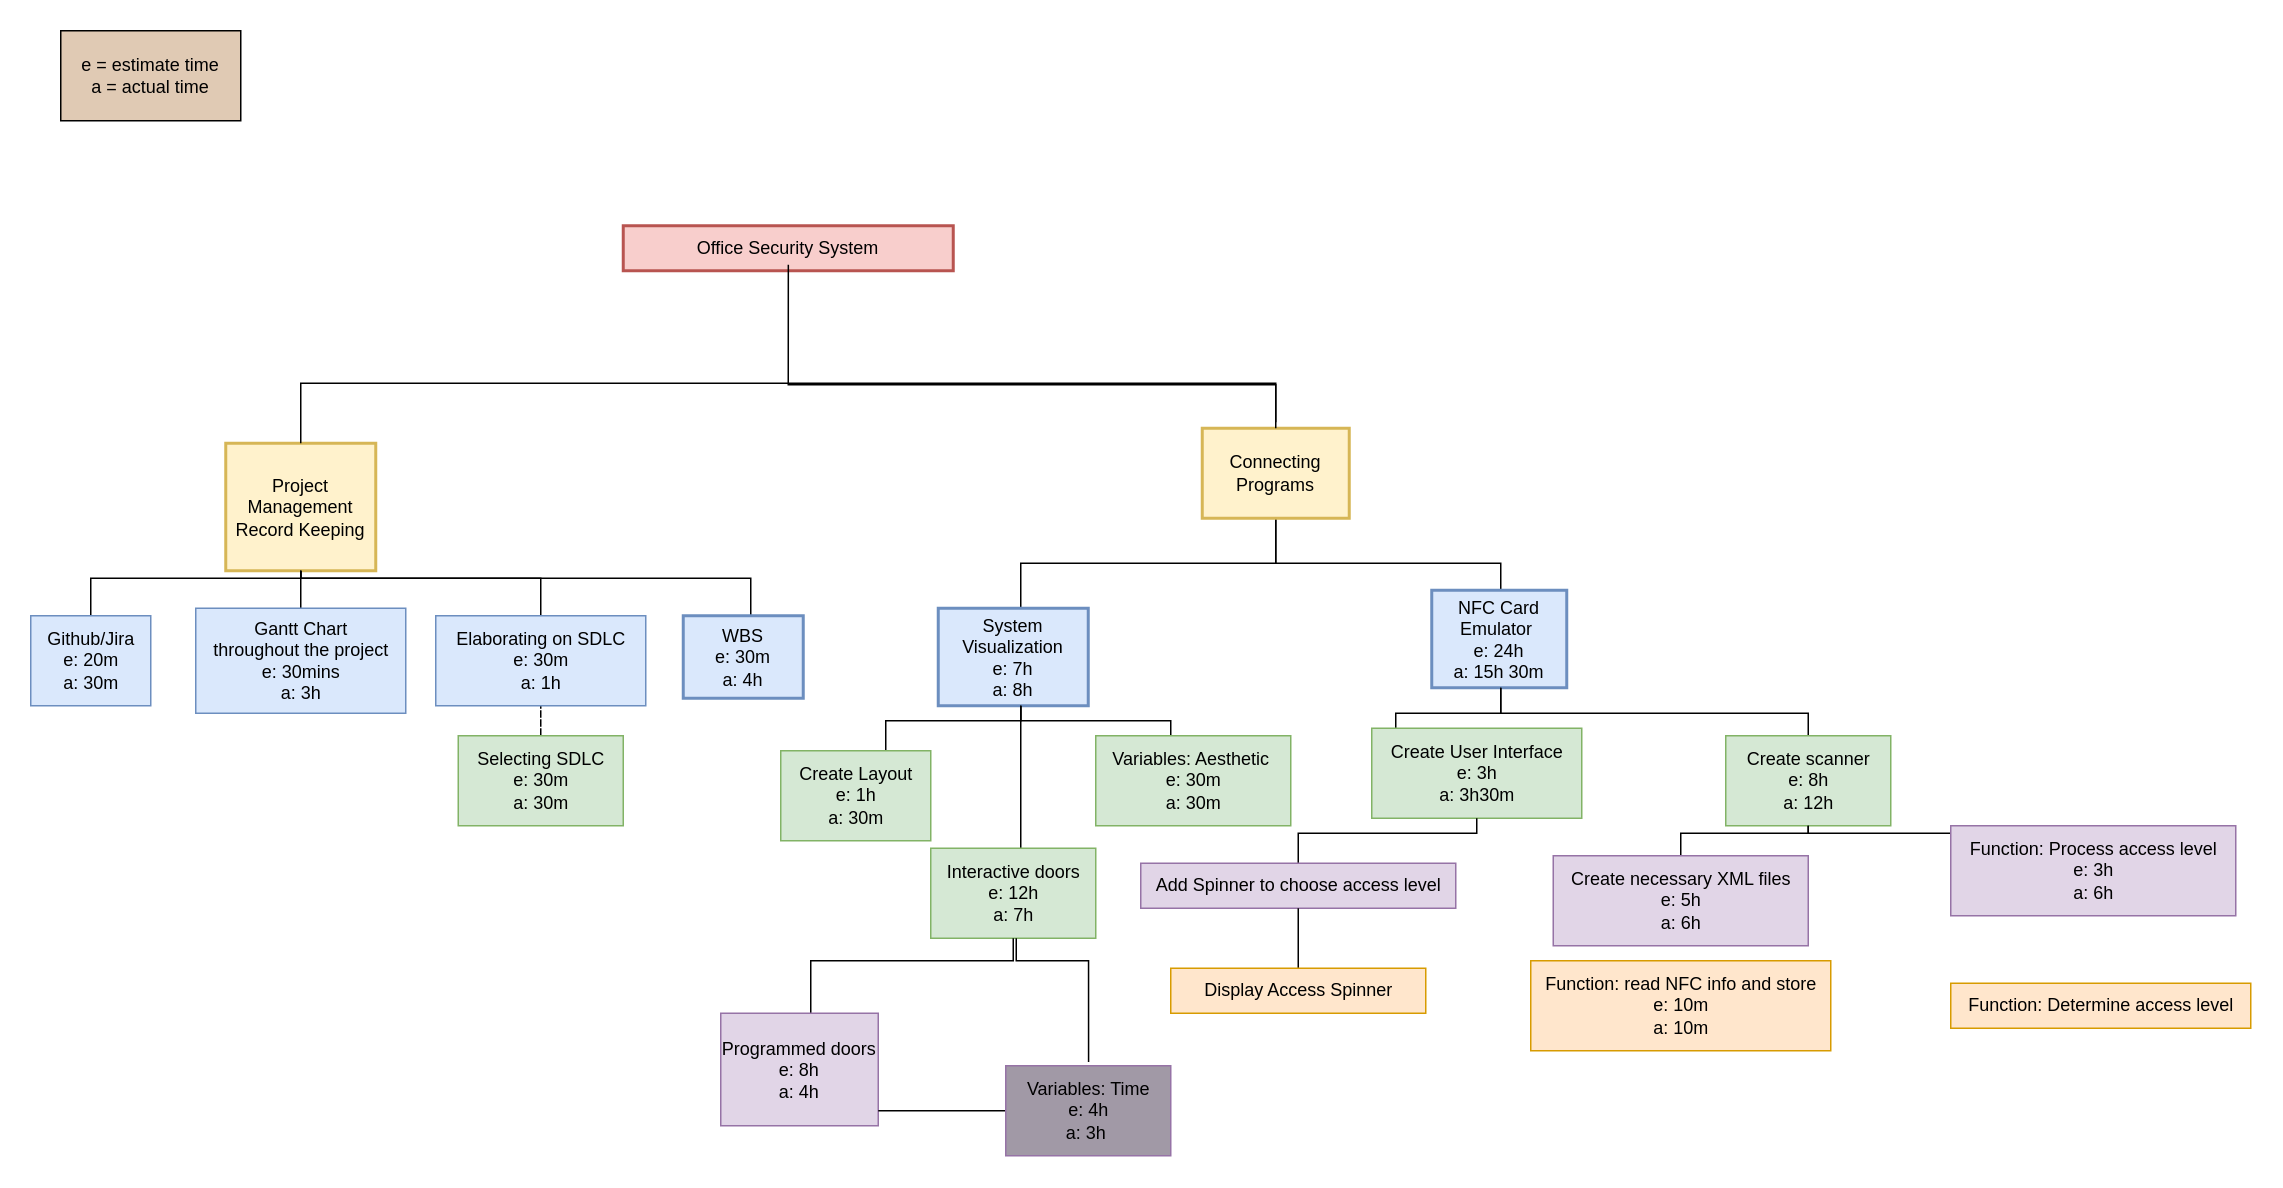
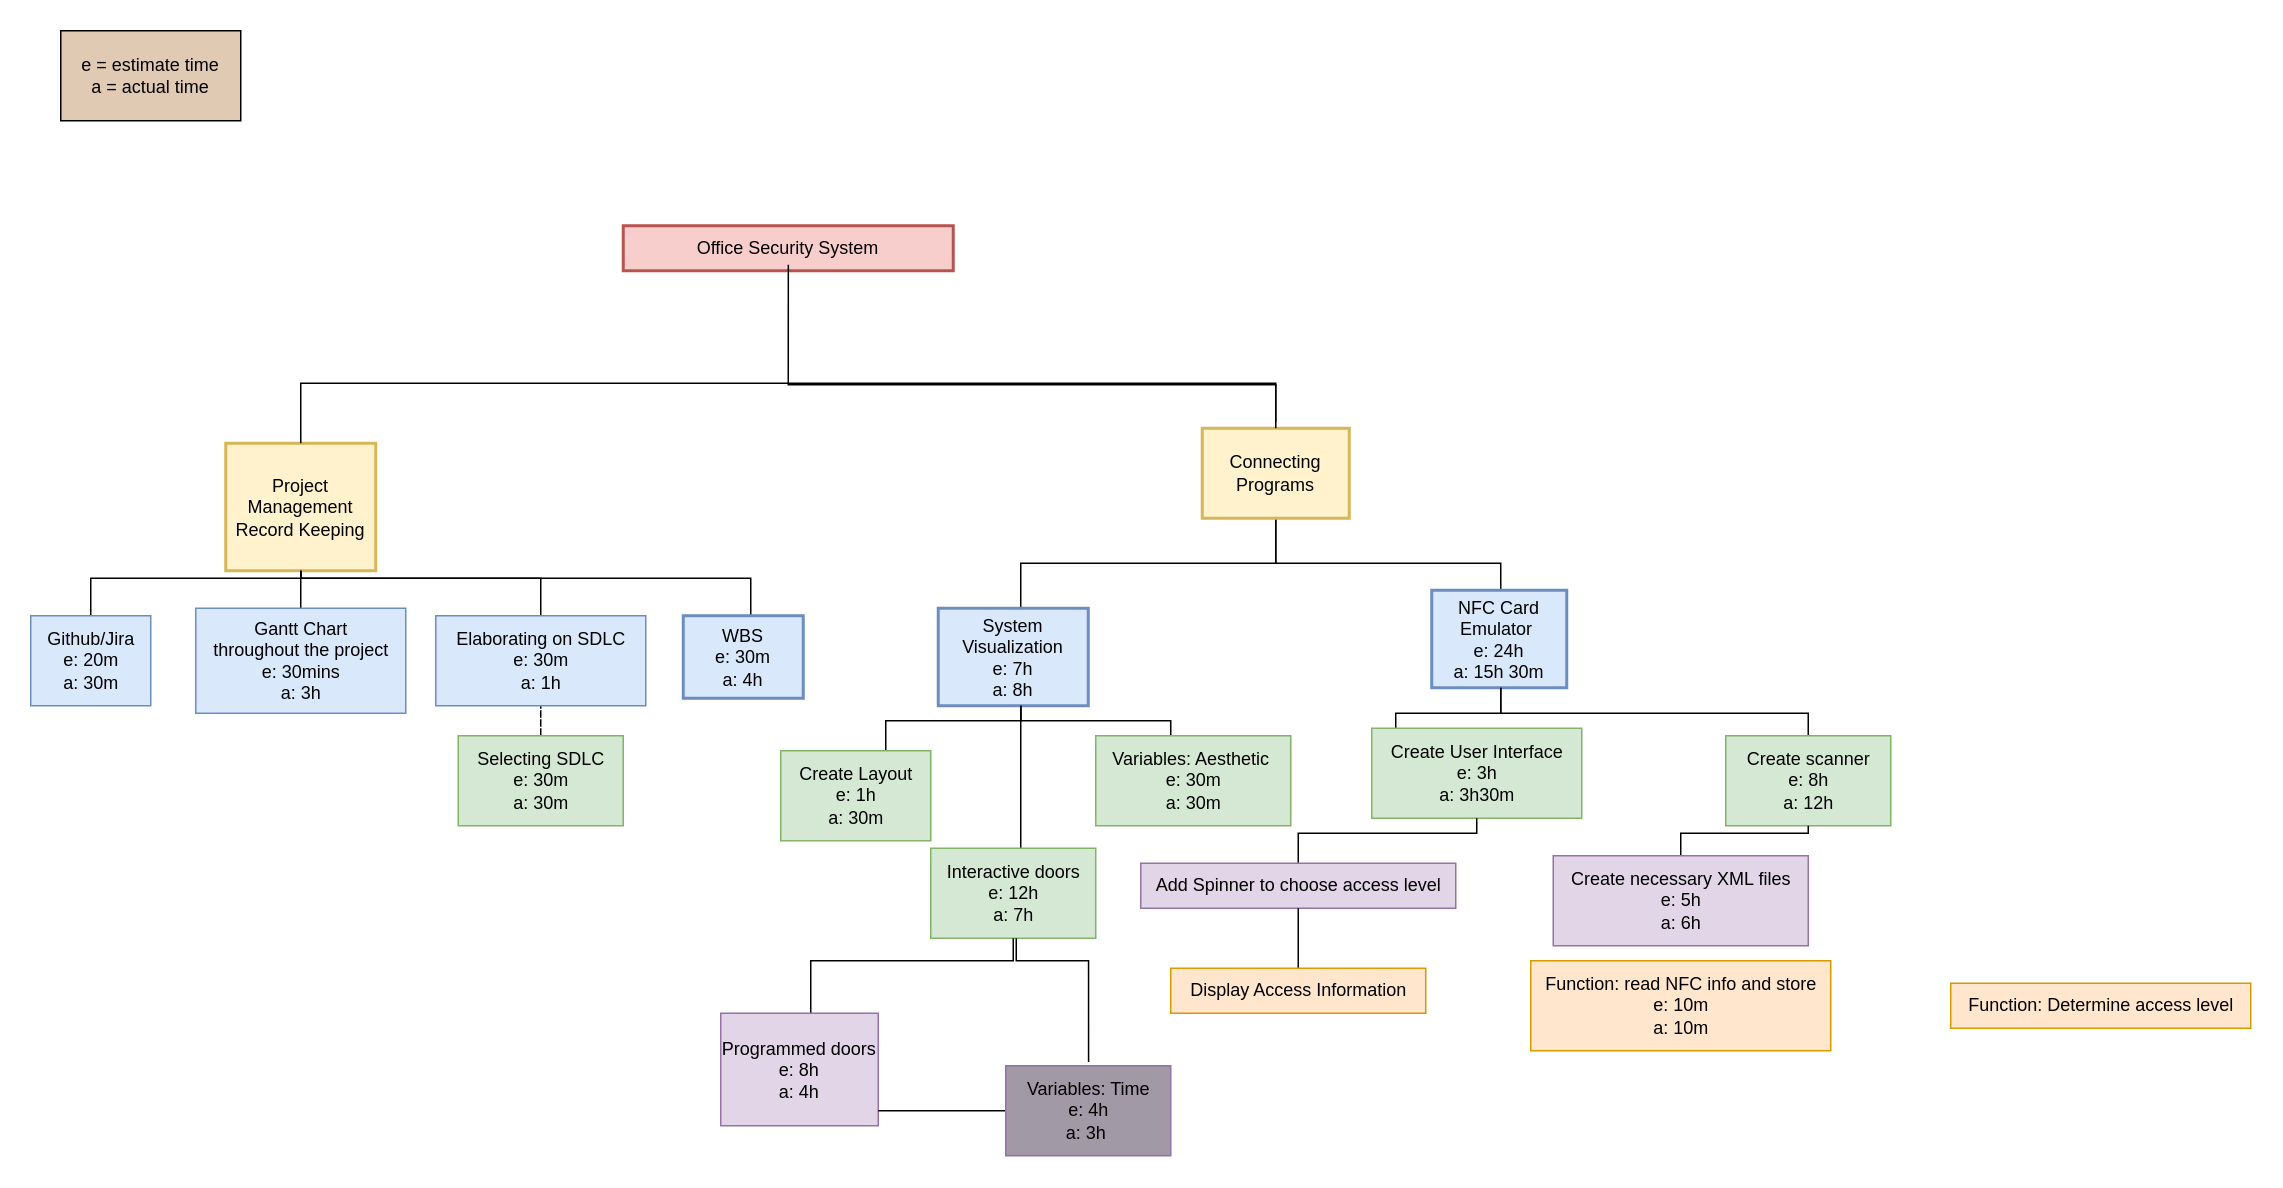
(1881, 833) -> none
(2093, 871) -> none
(1299, 991) -> (1299, 991)
